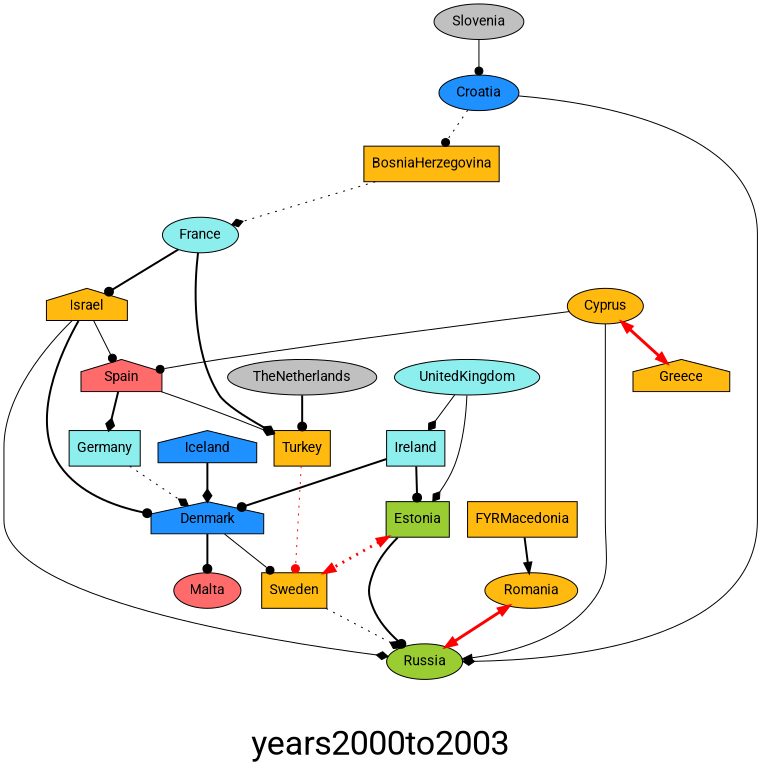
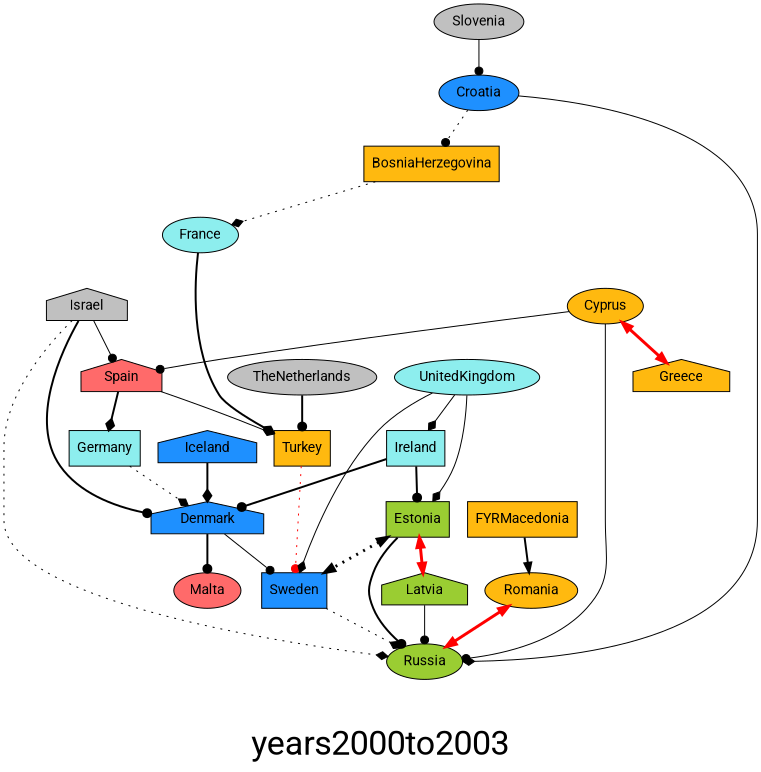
(145, 270) -> none
(87, 306) -> (87, 306)
none -> (352, 464)
(606, 533) -> (606, 533)
(356, 555) -> (356, 555)
(70, 583) -> (70, 583)
(294, 591) -> (294, 591)
none -> (425, 591)
